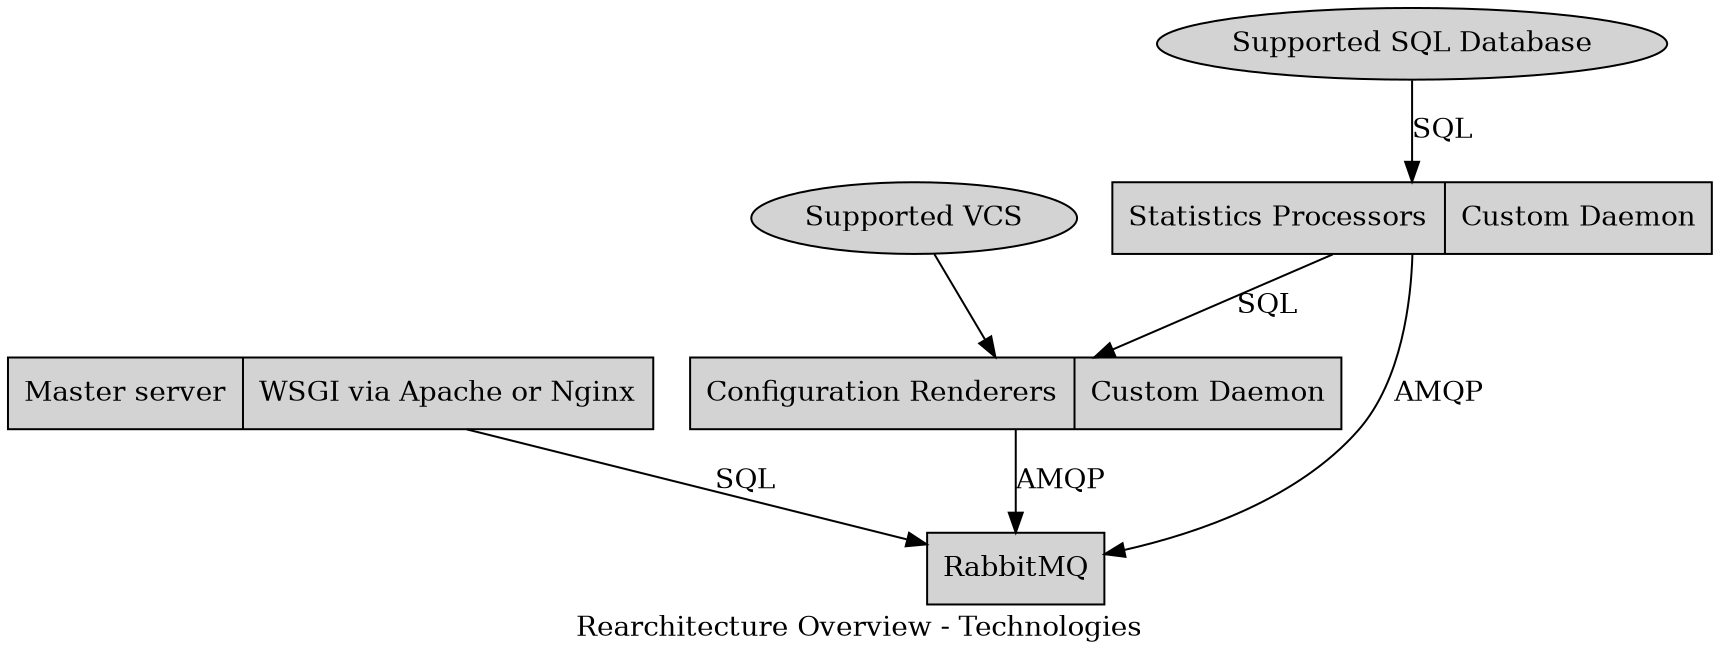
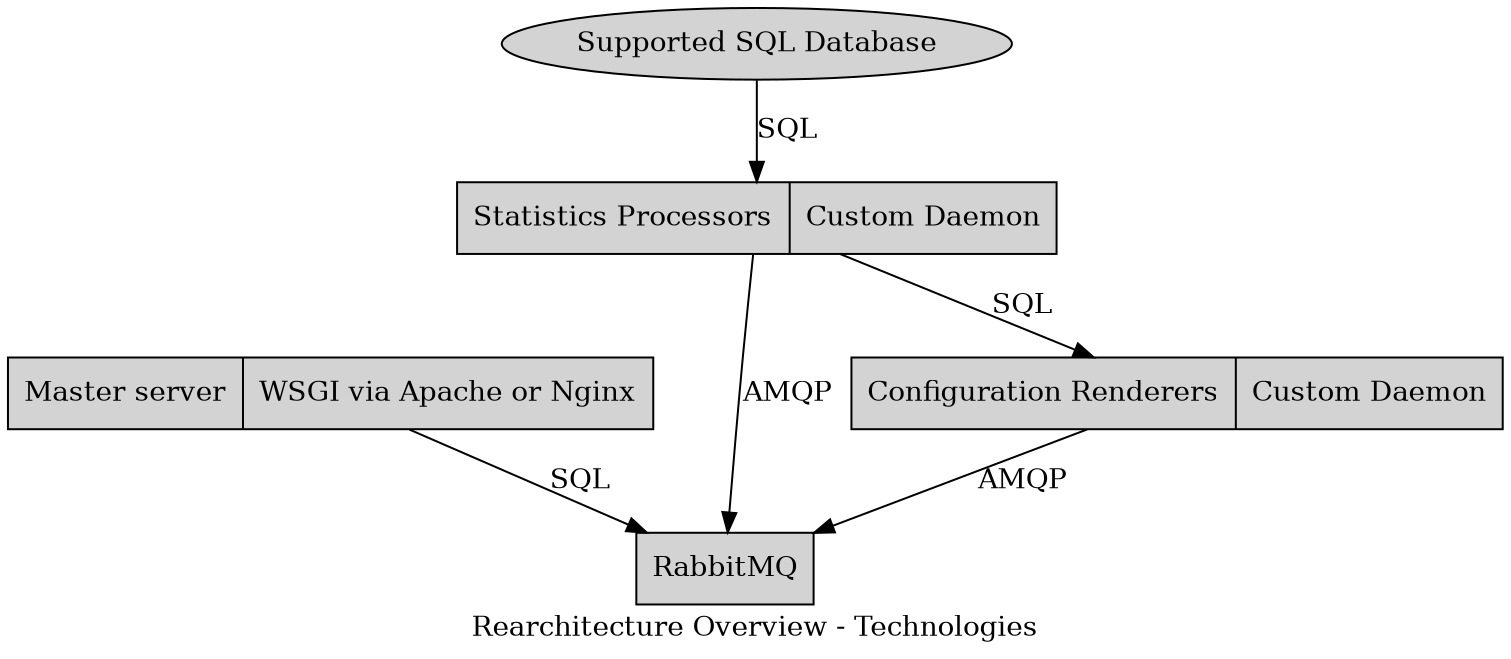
(914, 218) -> none
